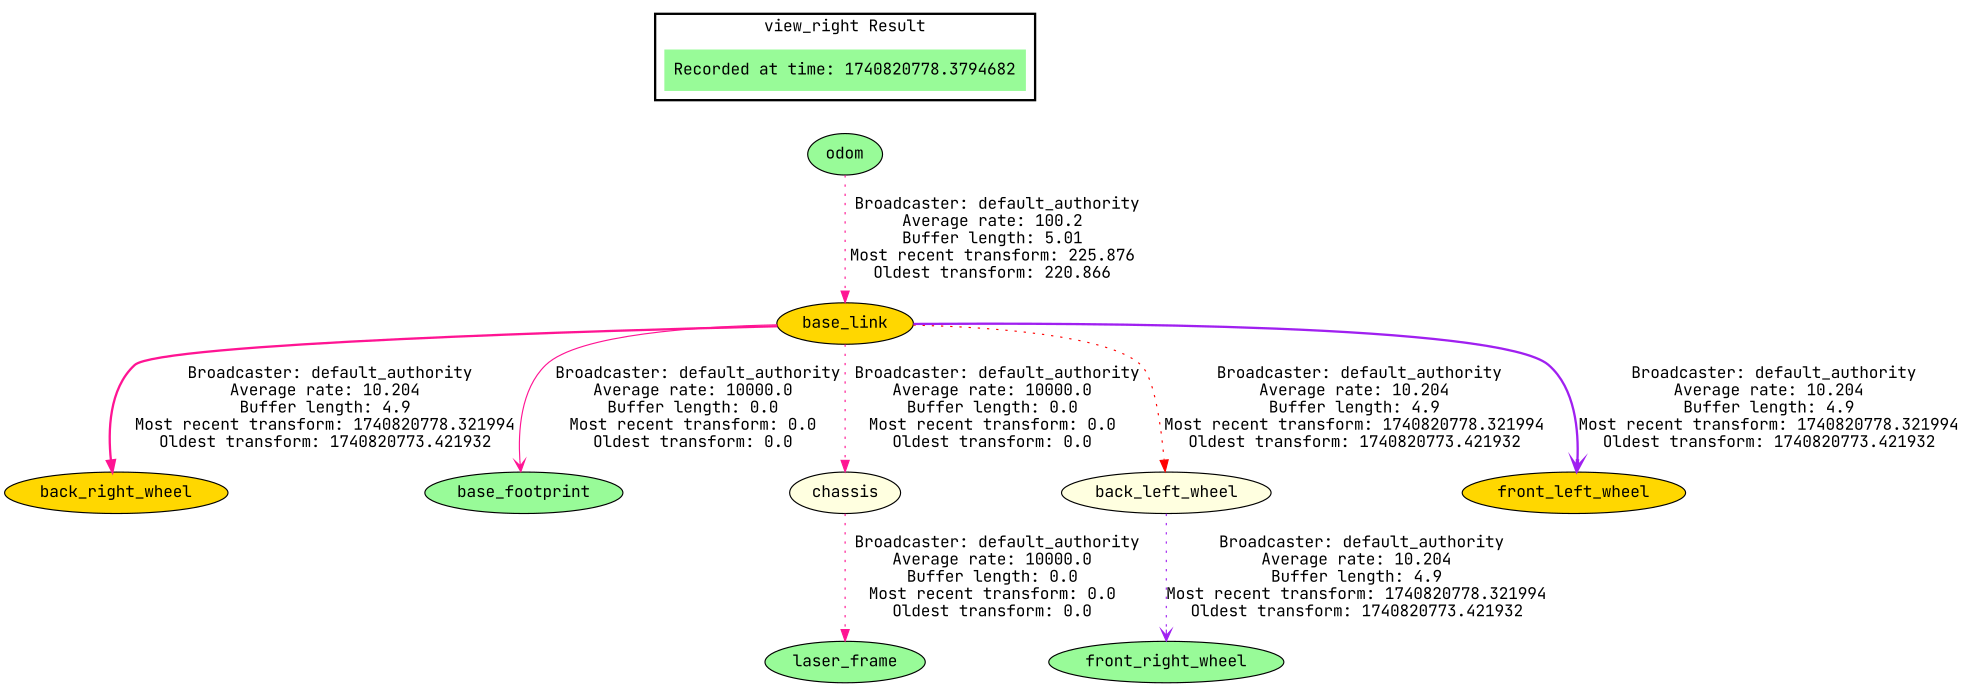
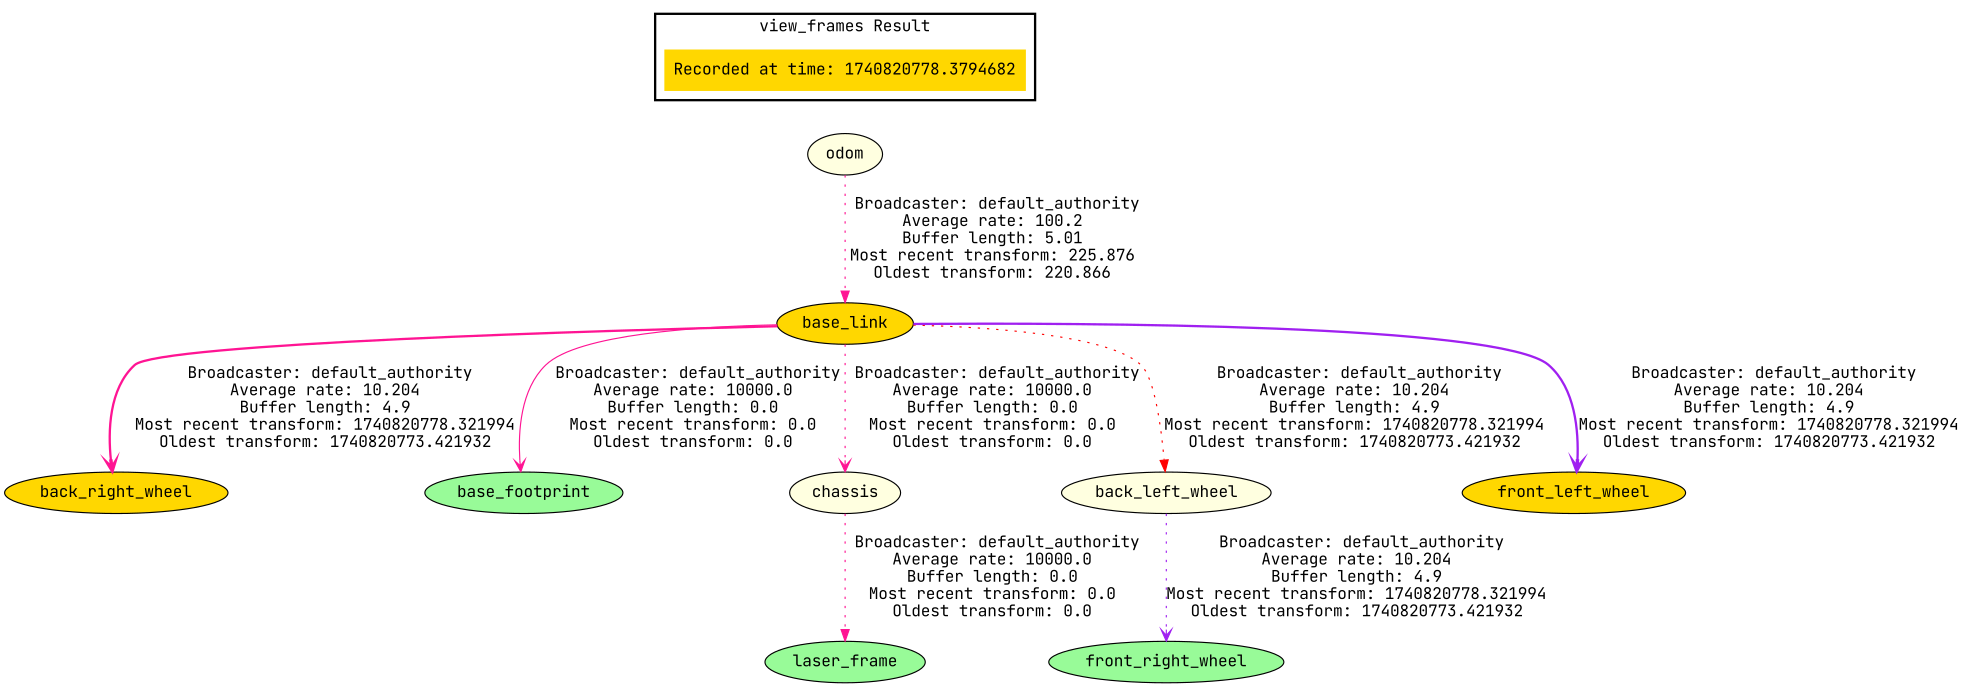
(845, 27) -> (845, 27)
(845, 70) -> (845, 70)
(845, 154) -> (845, 154)
(404, 339) -> (404, 339)
(845, 402) -> (845, 402)
